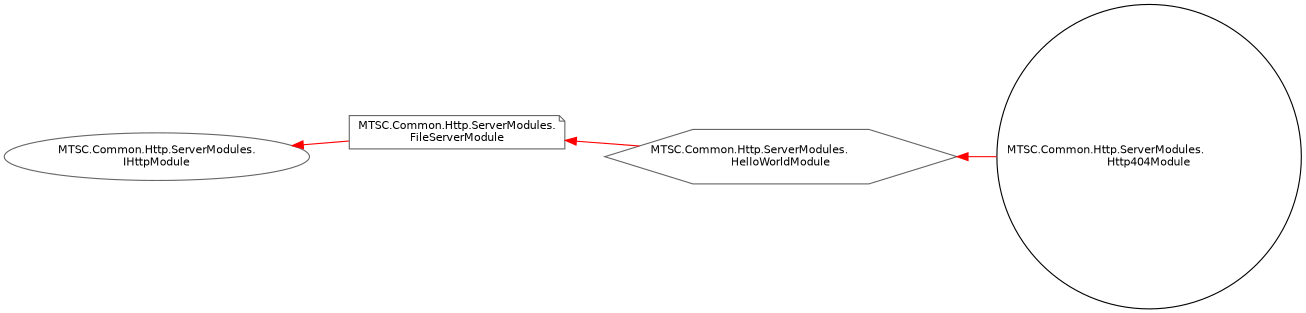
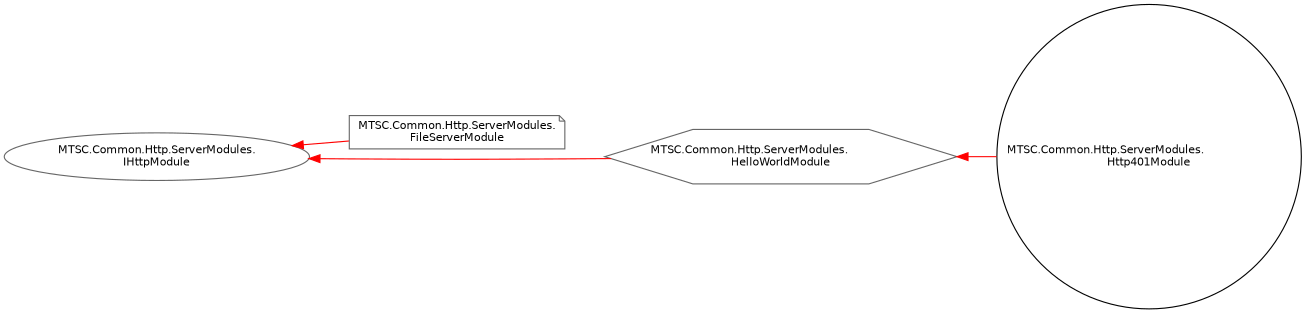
(608, 144) -> (466, 159)
(1149, 157) -> (1149, 157)
